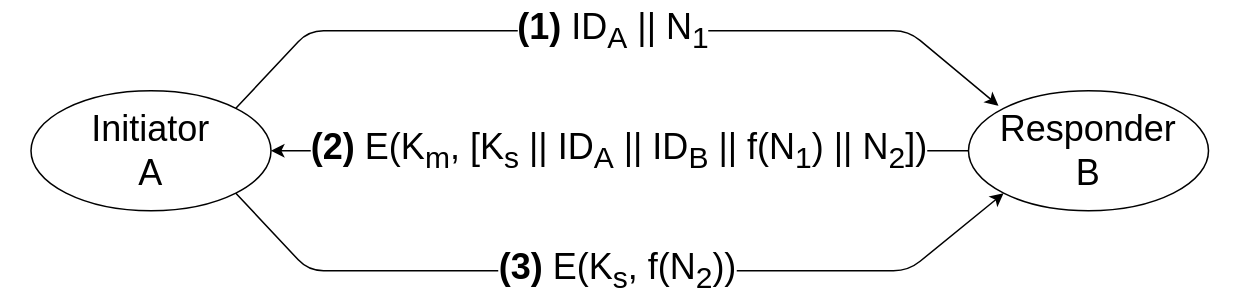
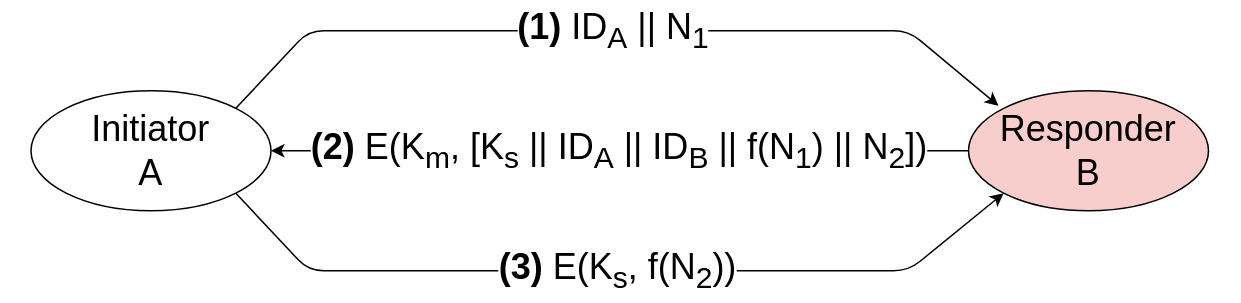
(1088, 151) -> (1088, 151)
